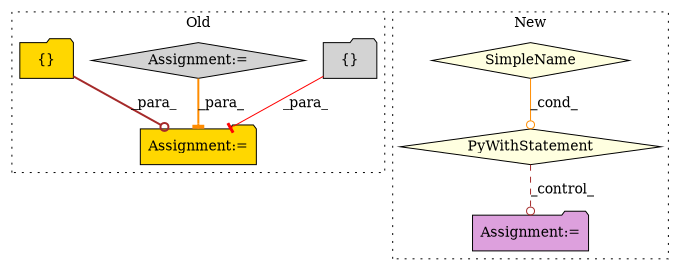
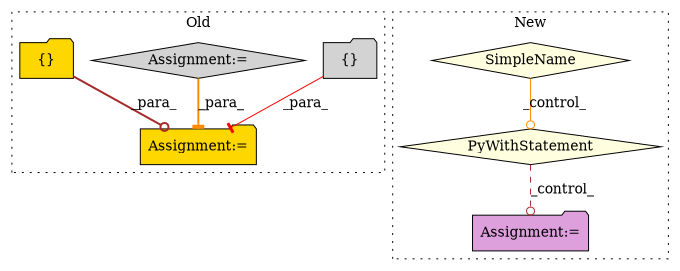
(554, 104) -> (554, 104)
